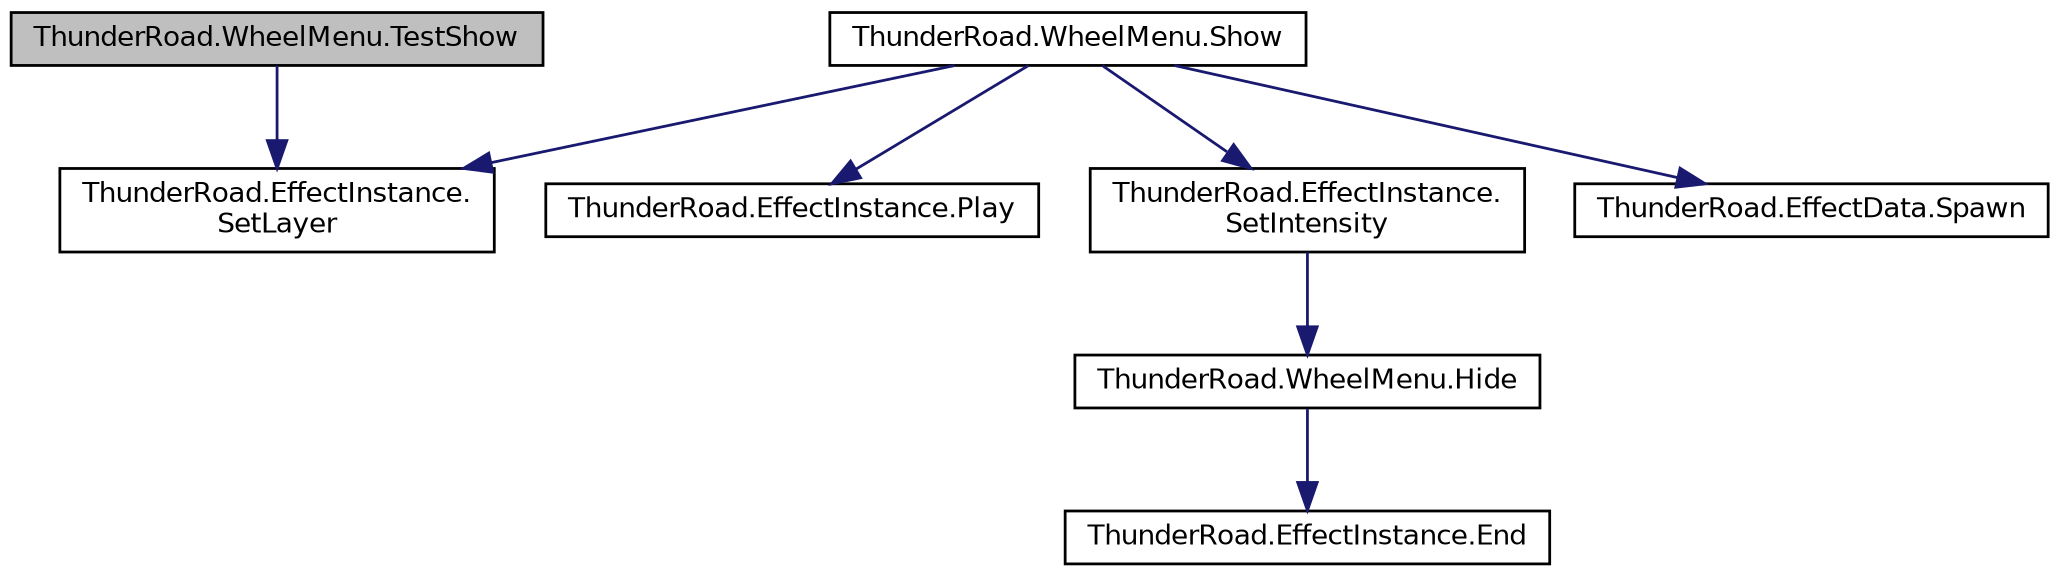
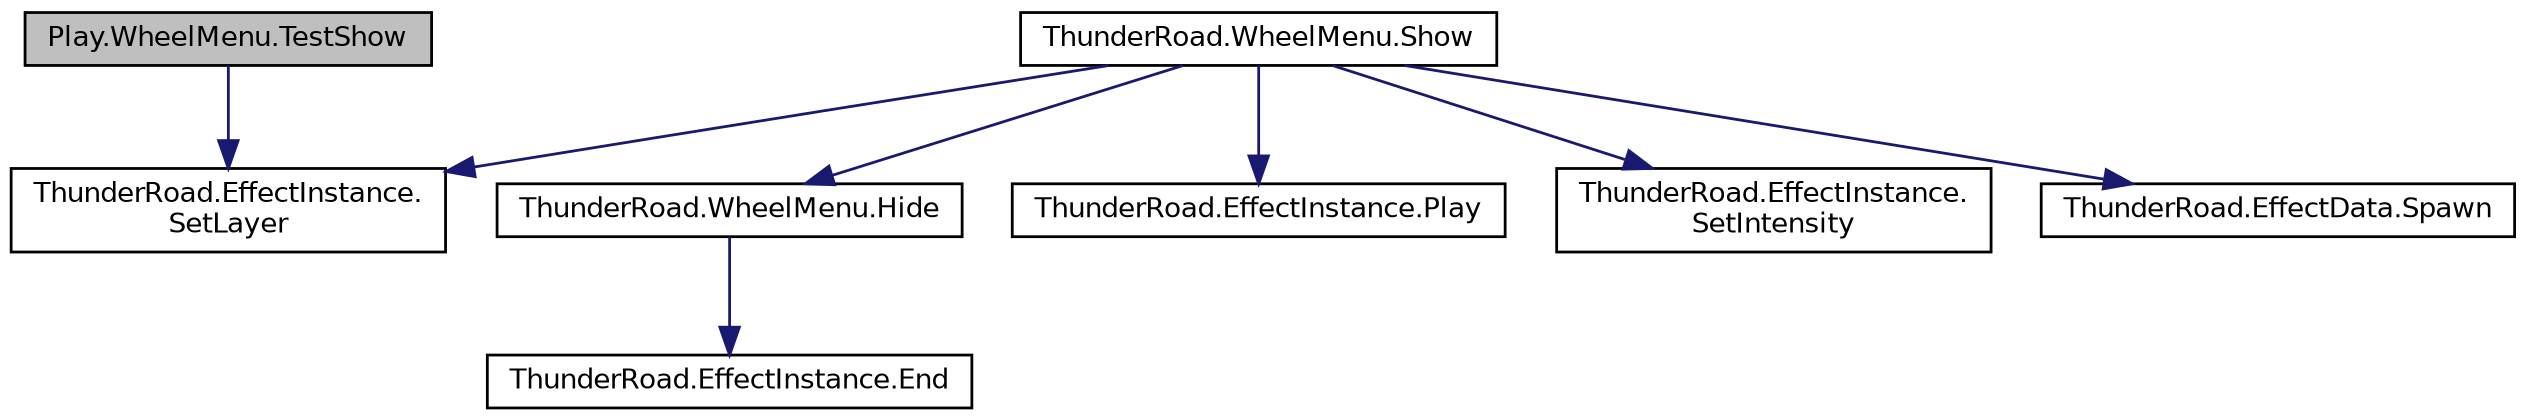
(277, 39) -> (228, 39)
(1307, 289) -> (1008, 120)
